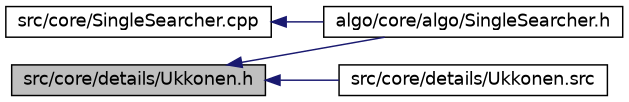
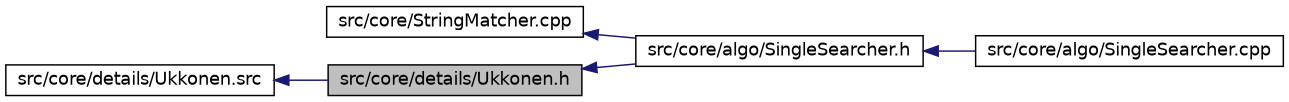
(139, 22) -> (455, 22)
(473, 22) -> (779, 51)
none -> (1129, 51)
(310, 80) -> (308, 80)
